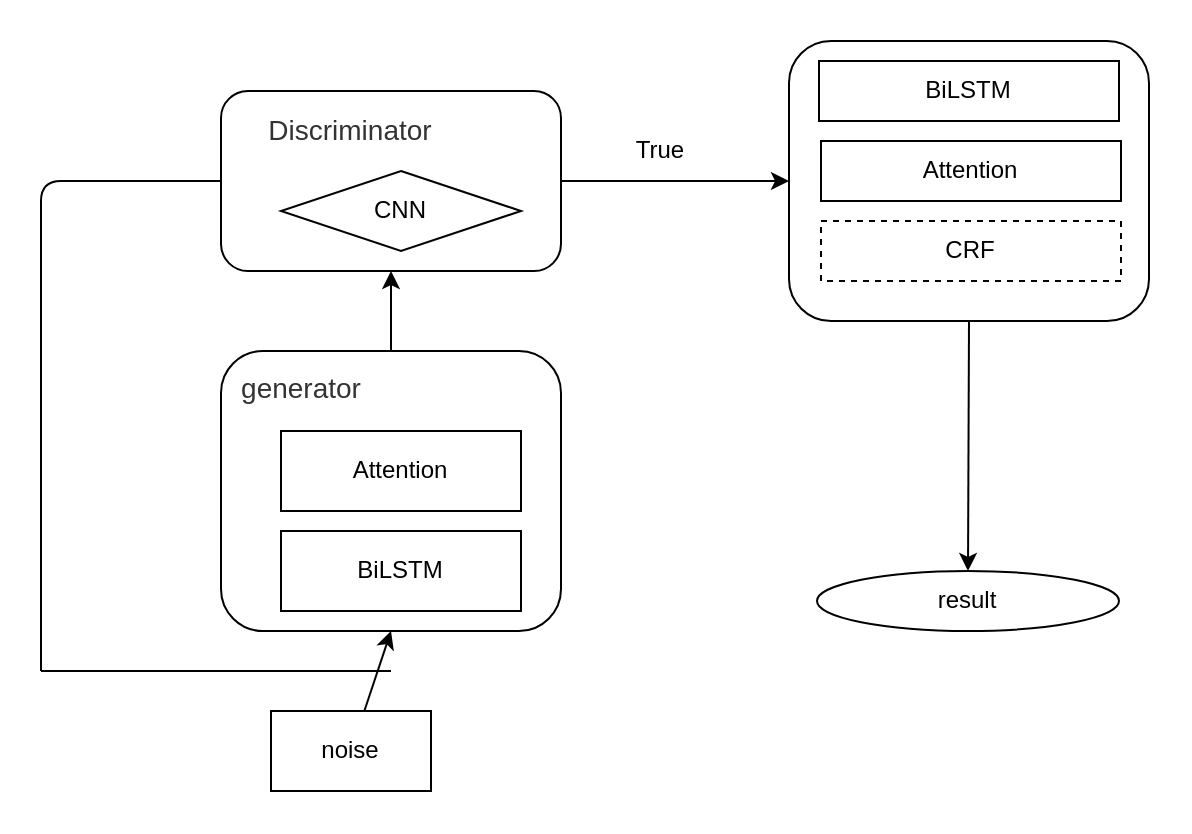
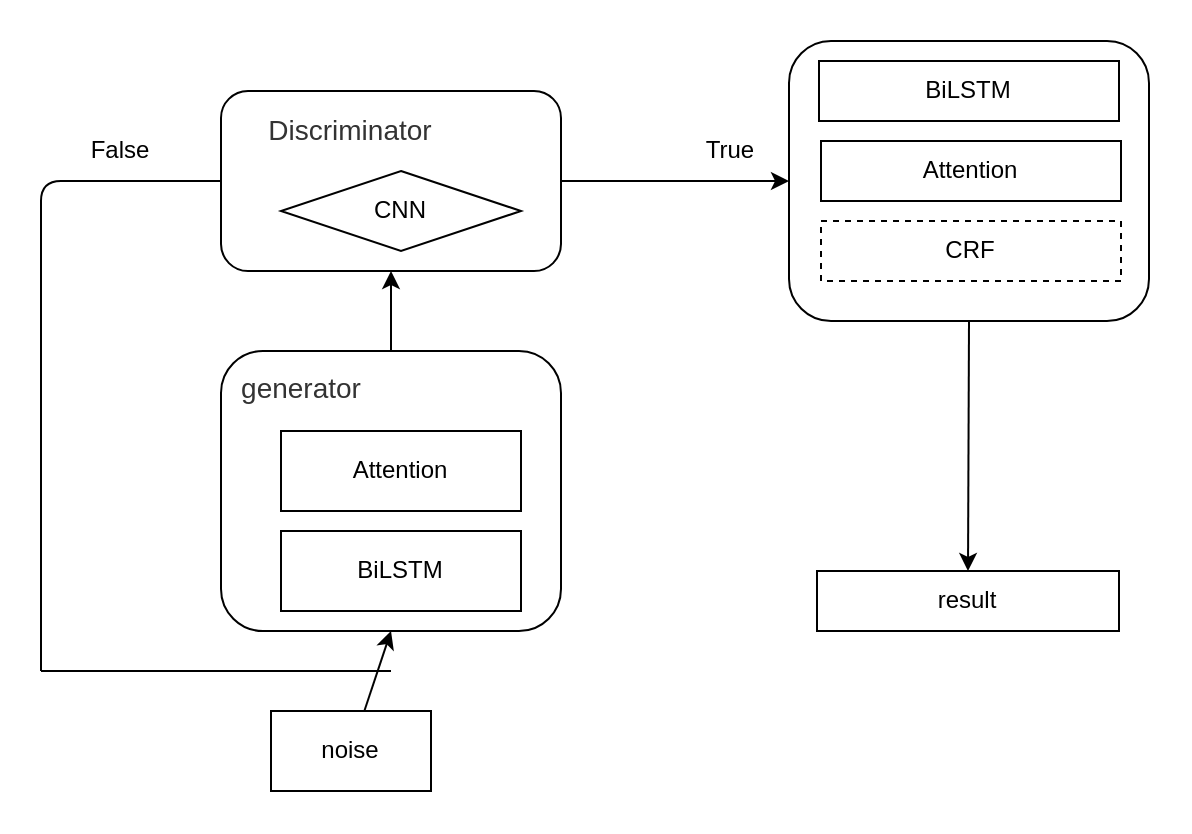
none -> (121, 151)
(661, 151) -> (731, 151)
(968, 601) -> (968, 601)
